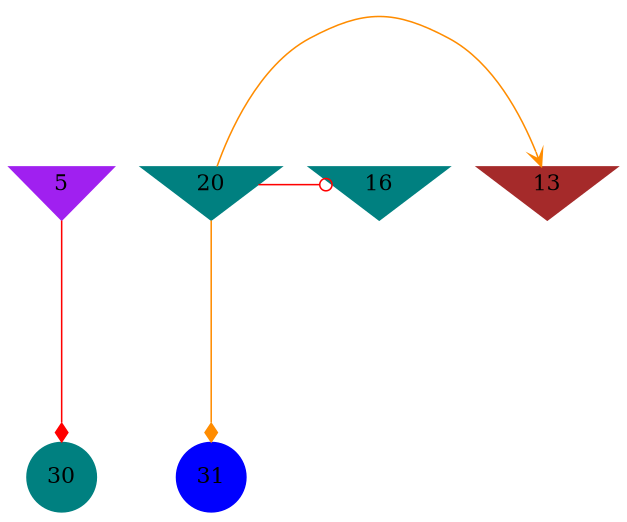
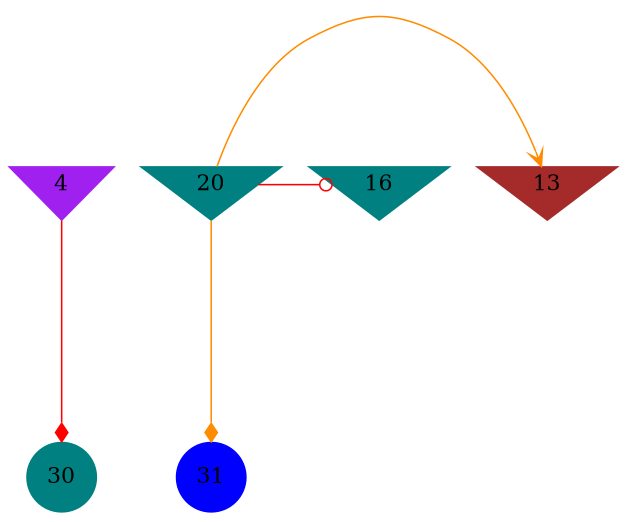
(62, 185) -> (62, 185)
